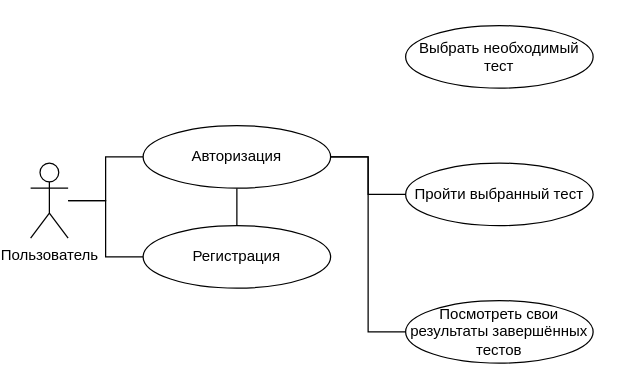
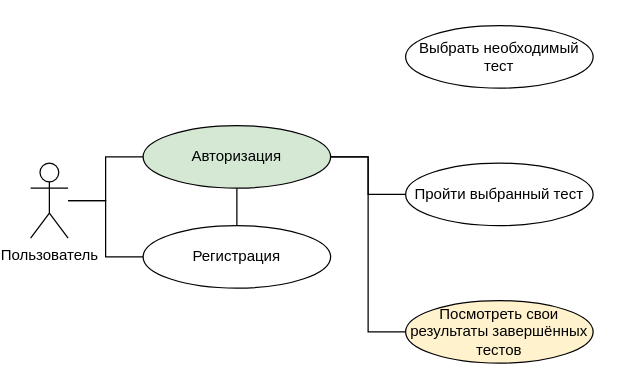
(237, 157) -> (237, 157)
(499, 332) -> (499, 332)
